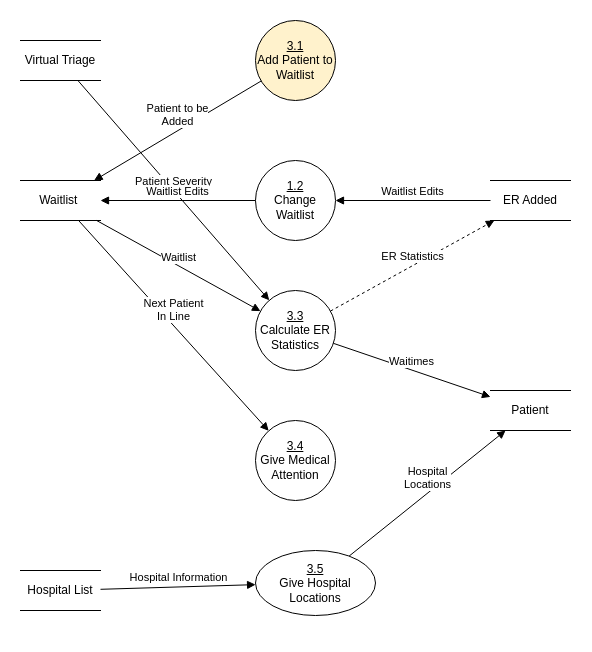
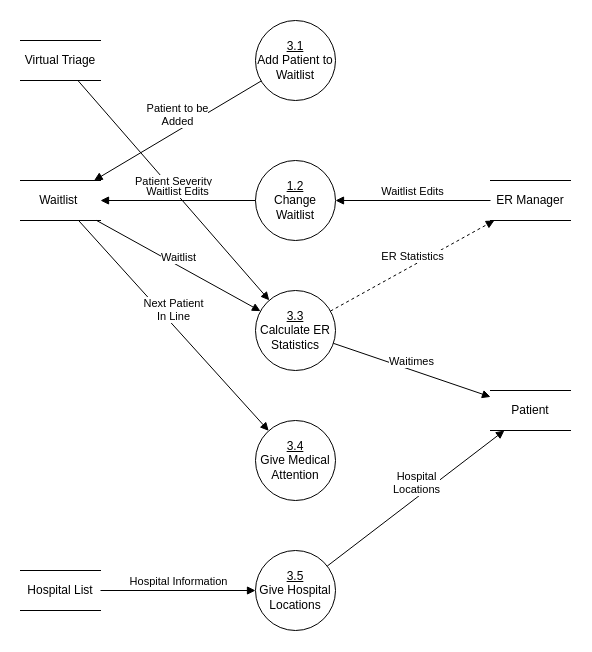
(296, 61) -> (296, 61)
(531, 201) -> (531, 201)
(316, 583) -> (296, 591)
